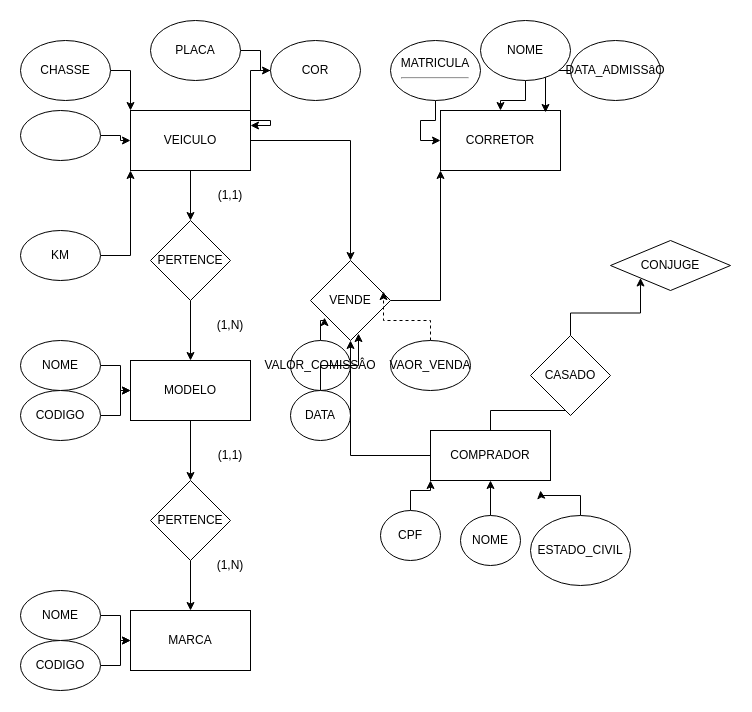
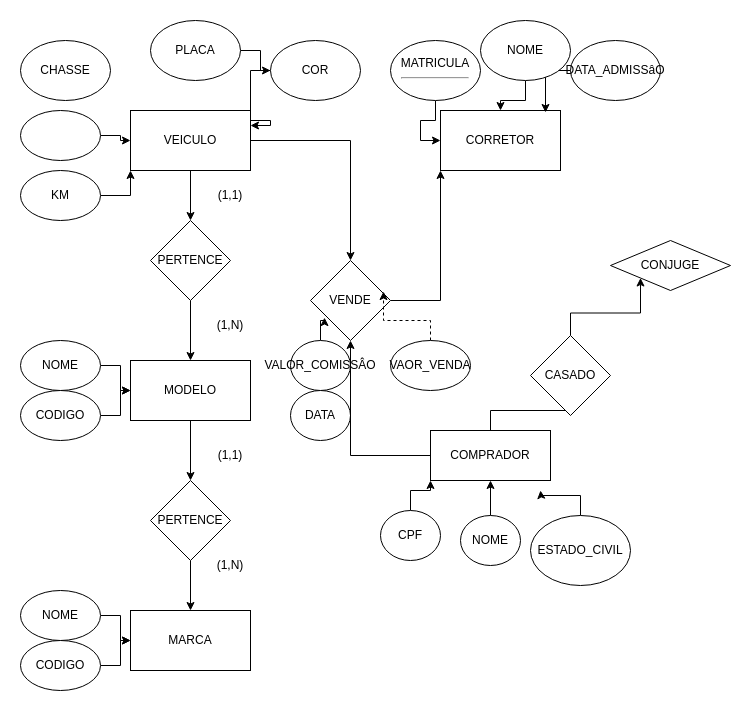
(131, 77) -> none
(61, 256) -> (61, 196)
(340, 366) -> none
